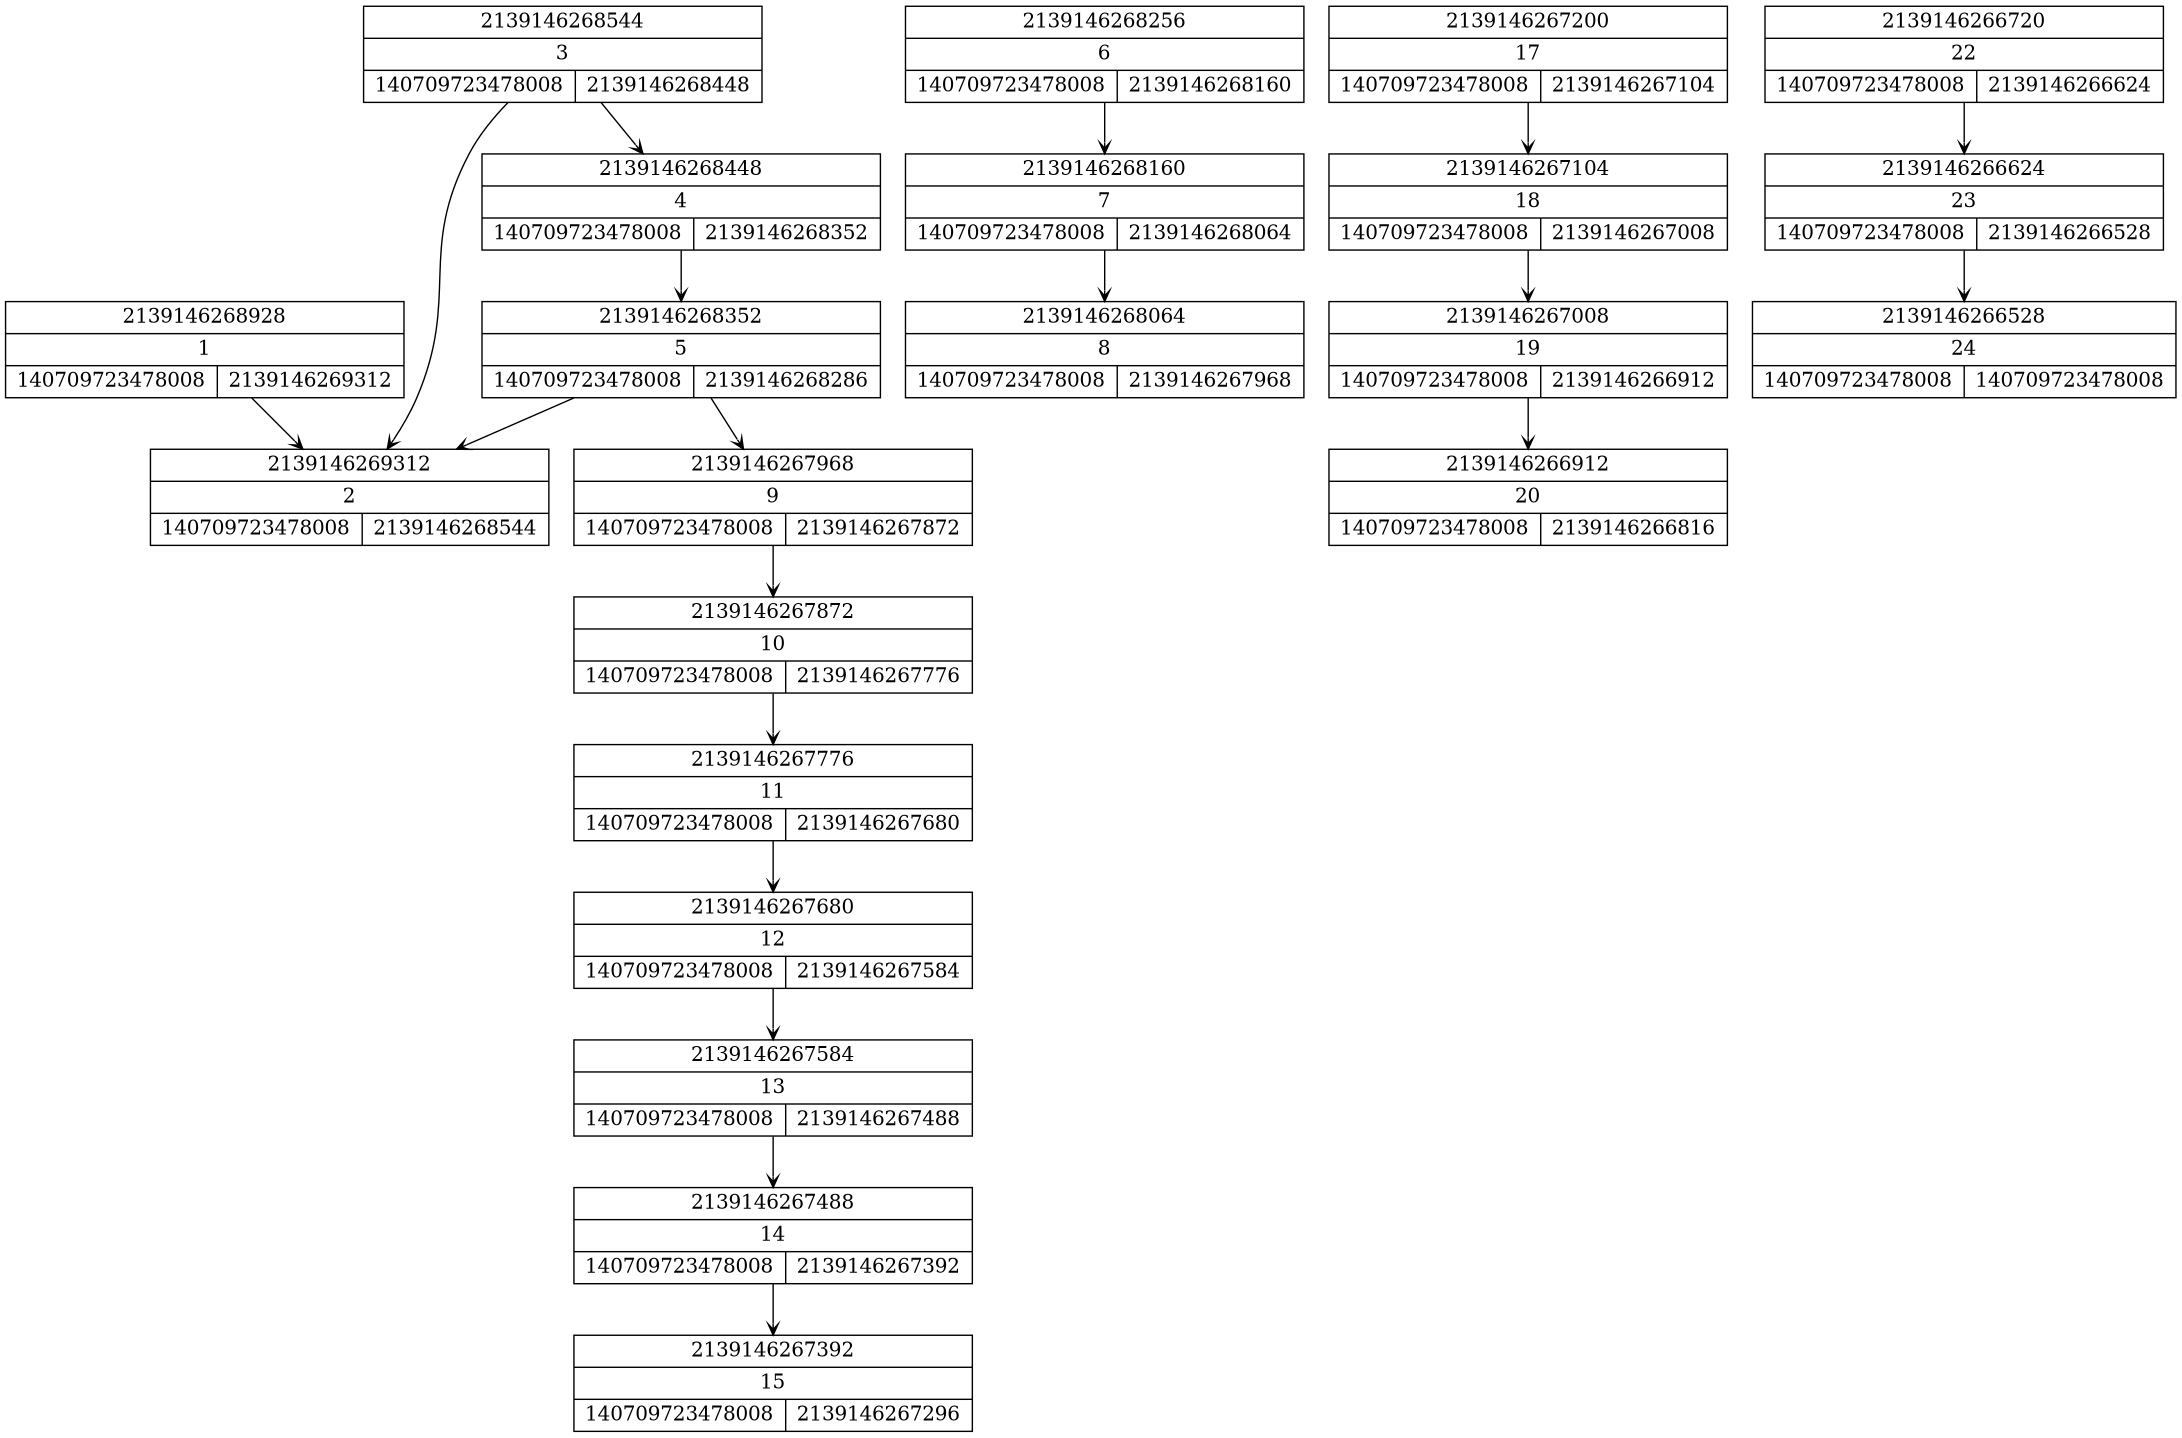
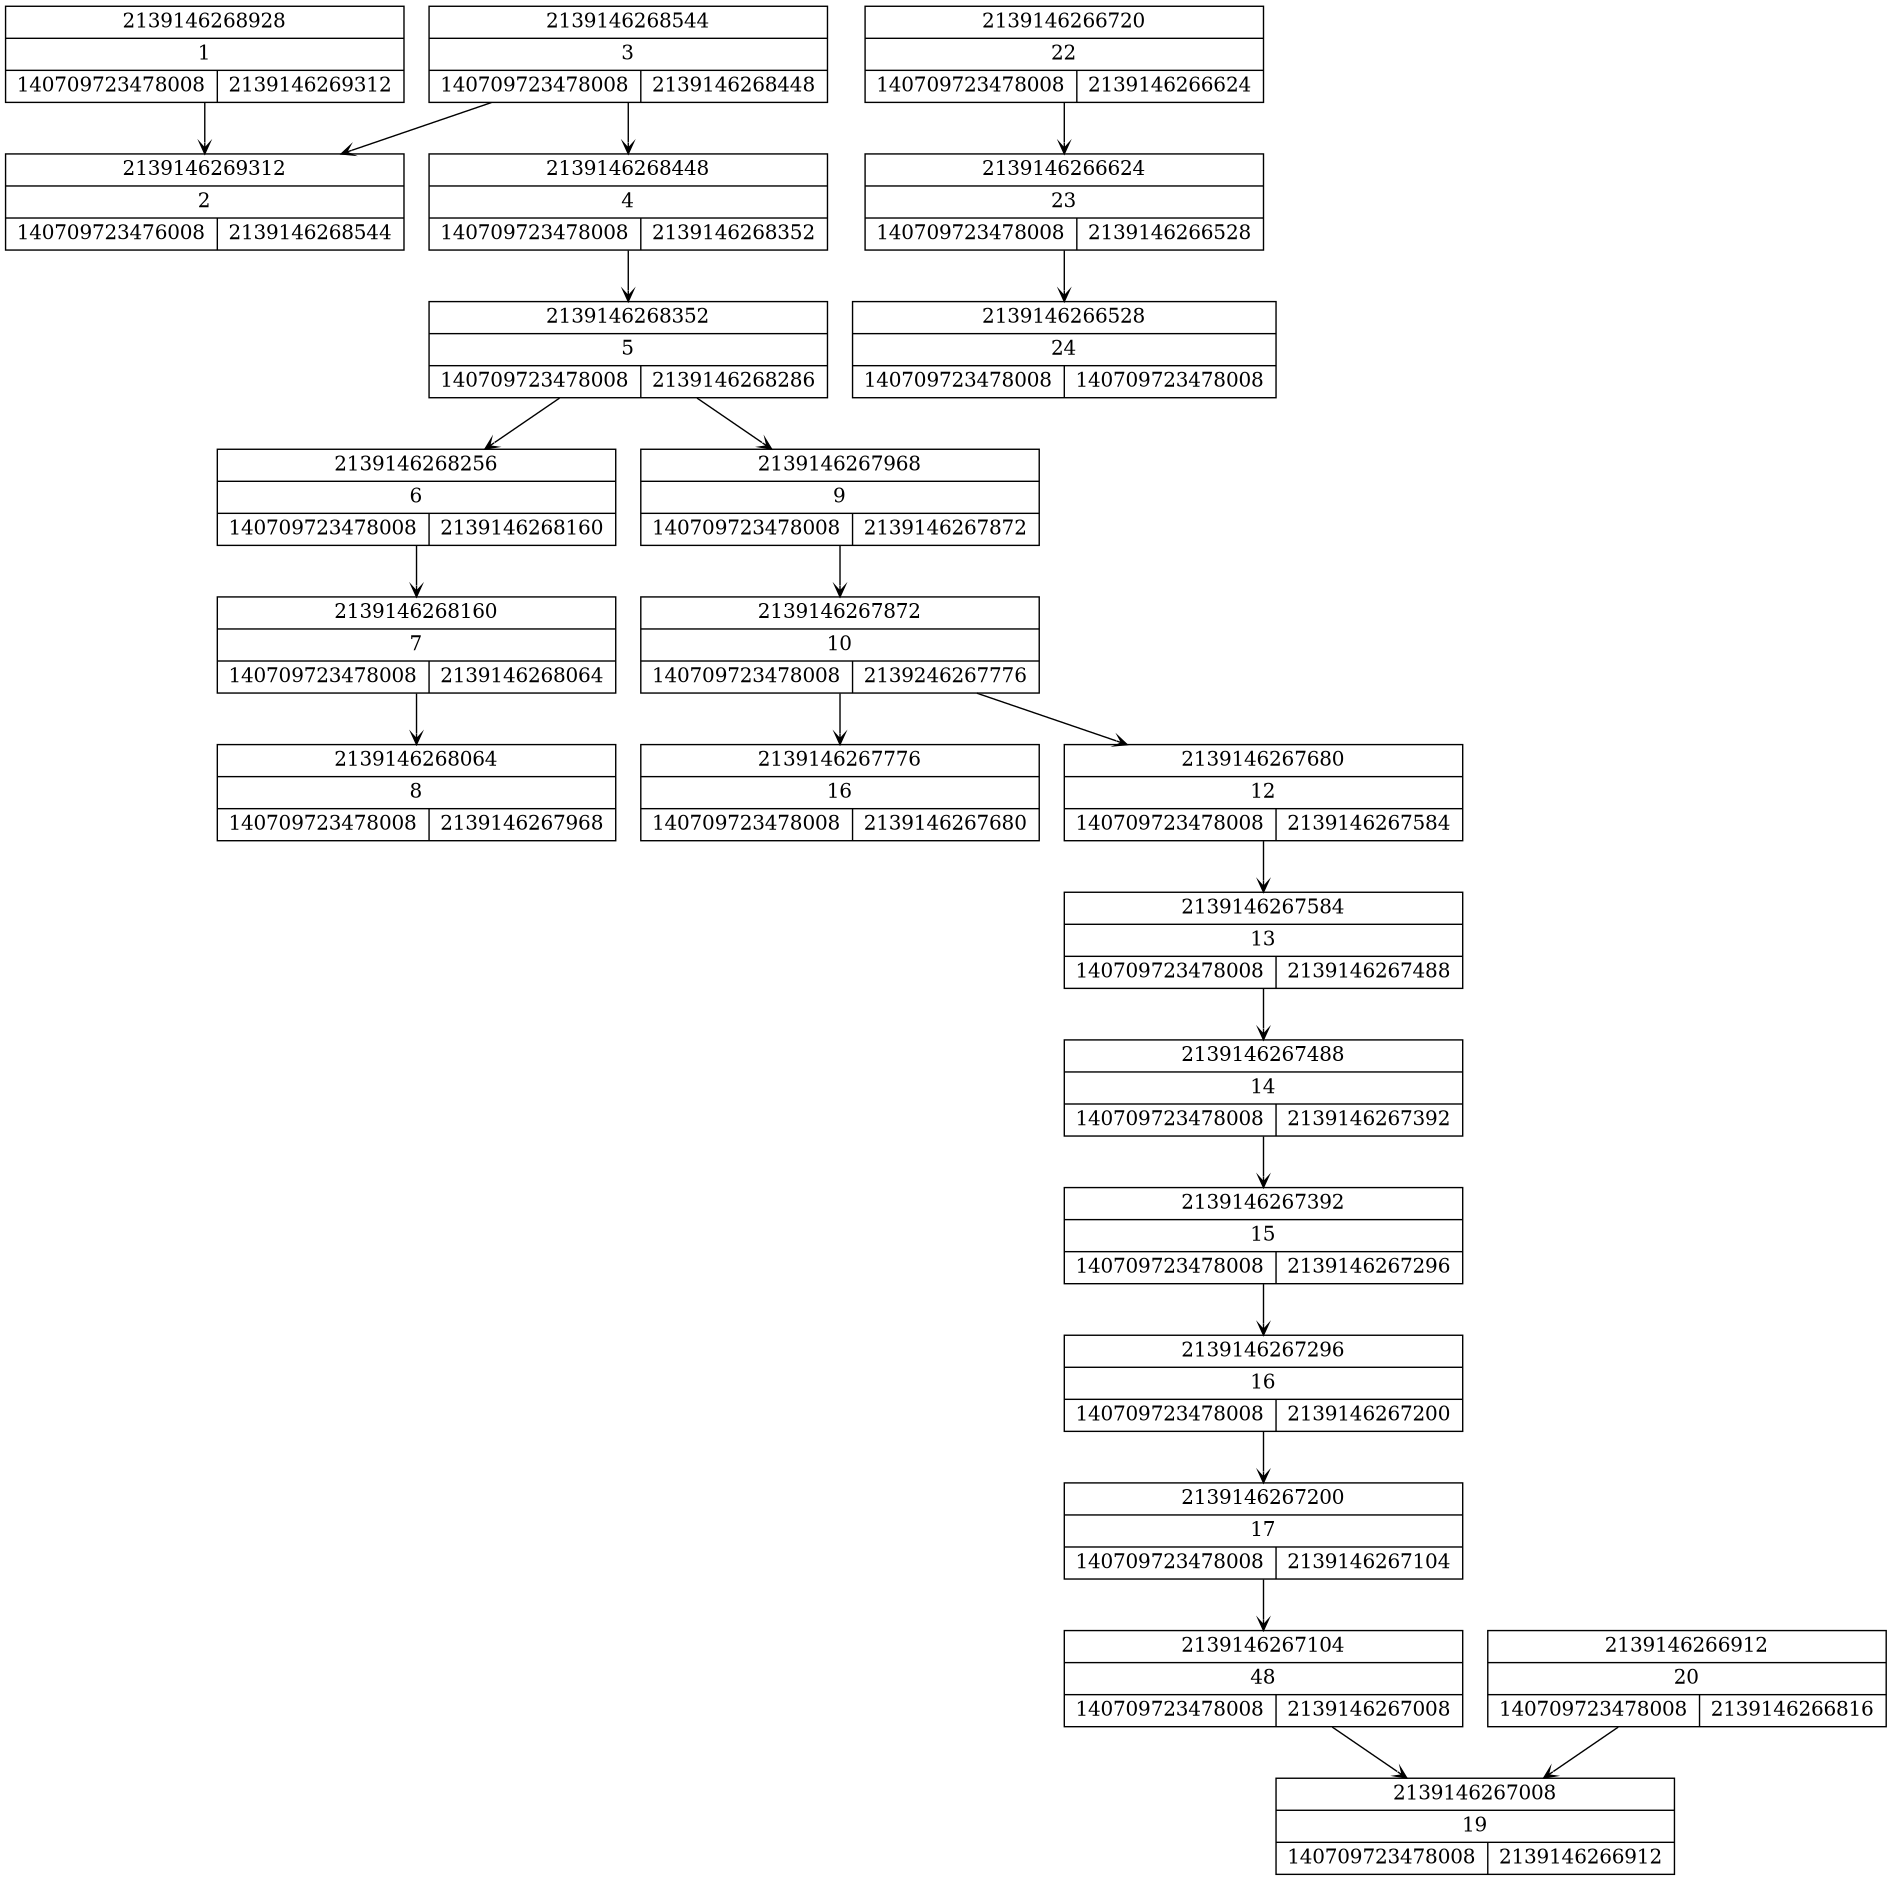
(1528, 201) -> (1264, 1678)
(1528, 418) -> (1586, 1749)
(520, 421) -> (527, 420)
(256, 529) -> (111, 233)
(879, 676) -> (946, 676)
(773, 792) -> (840, 792)
(773, 861) -> (1047, 717)
none -> (1264, 1383)
